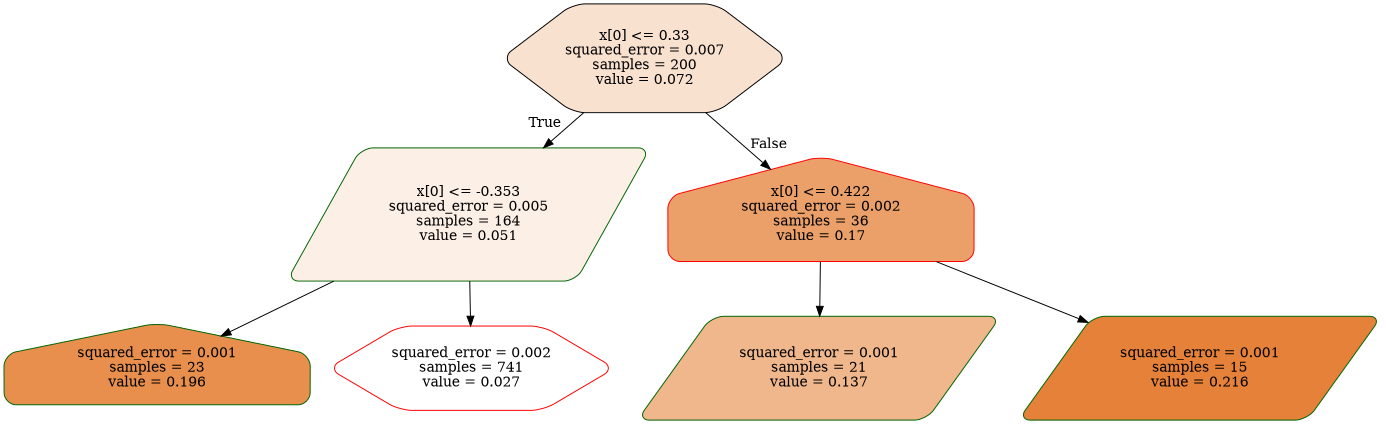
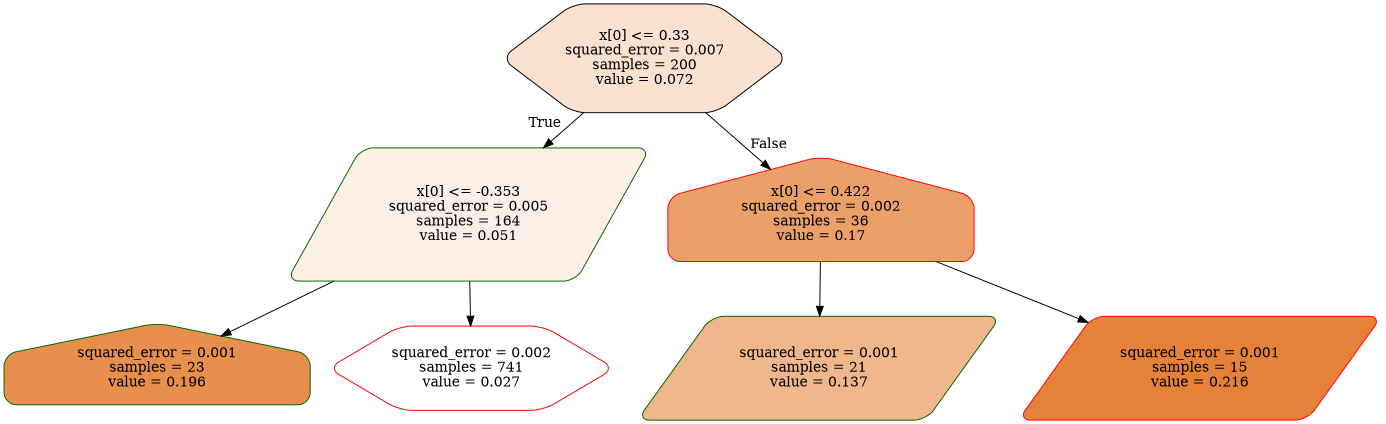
(1200, 368) -> (1200, 368)
